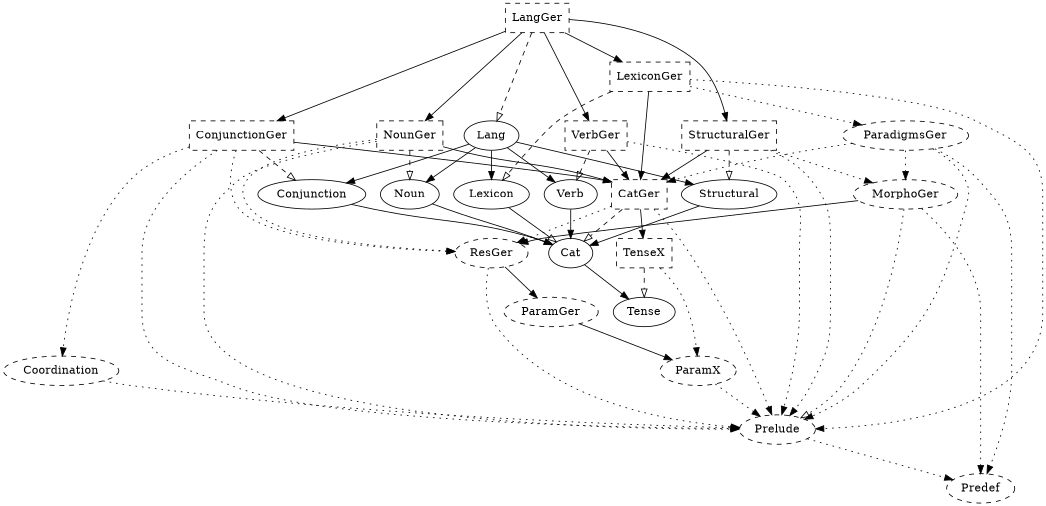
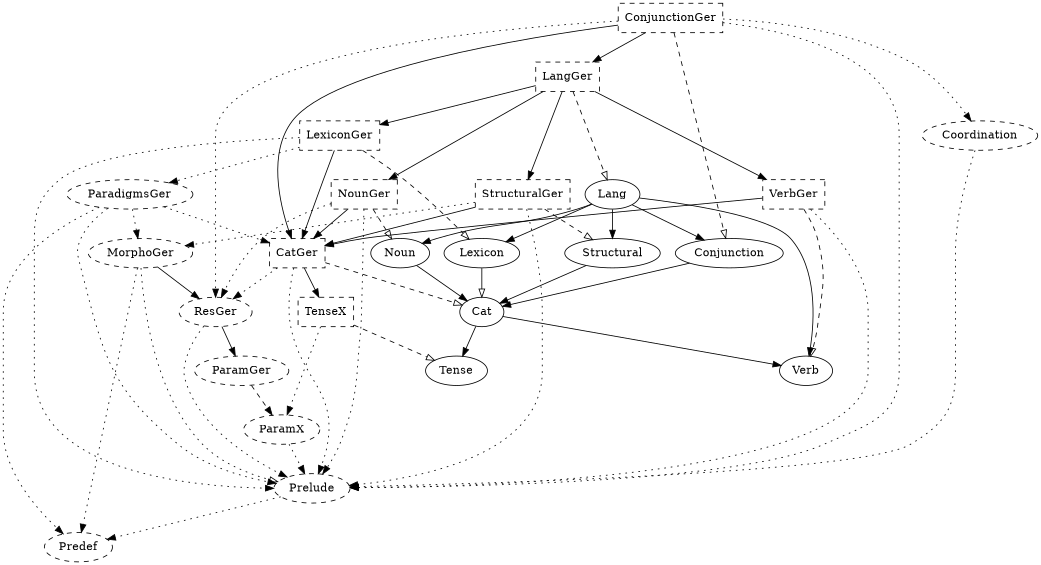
(395, 75) -> (623, 45)
(571, 217) -> (638, 340)
(622, 340) -> (259, 397)
